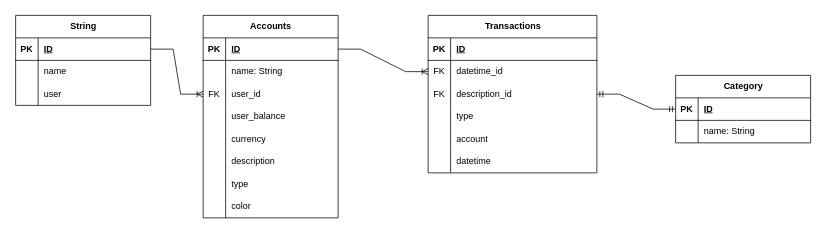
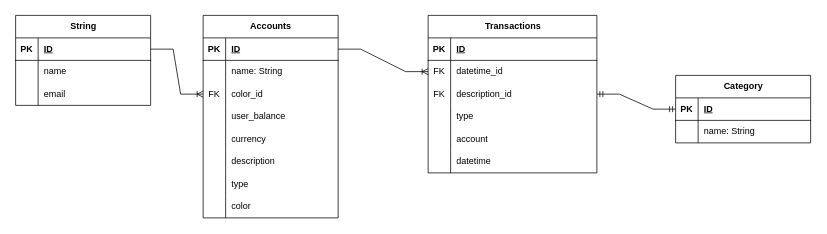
(54, 94) -> (54, 94)
(248, 94) -> (249, 94)
